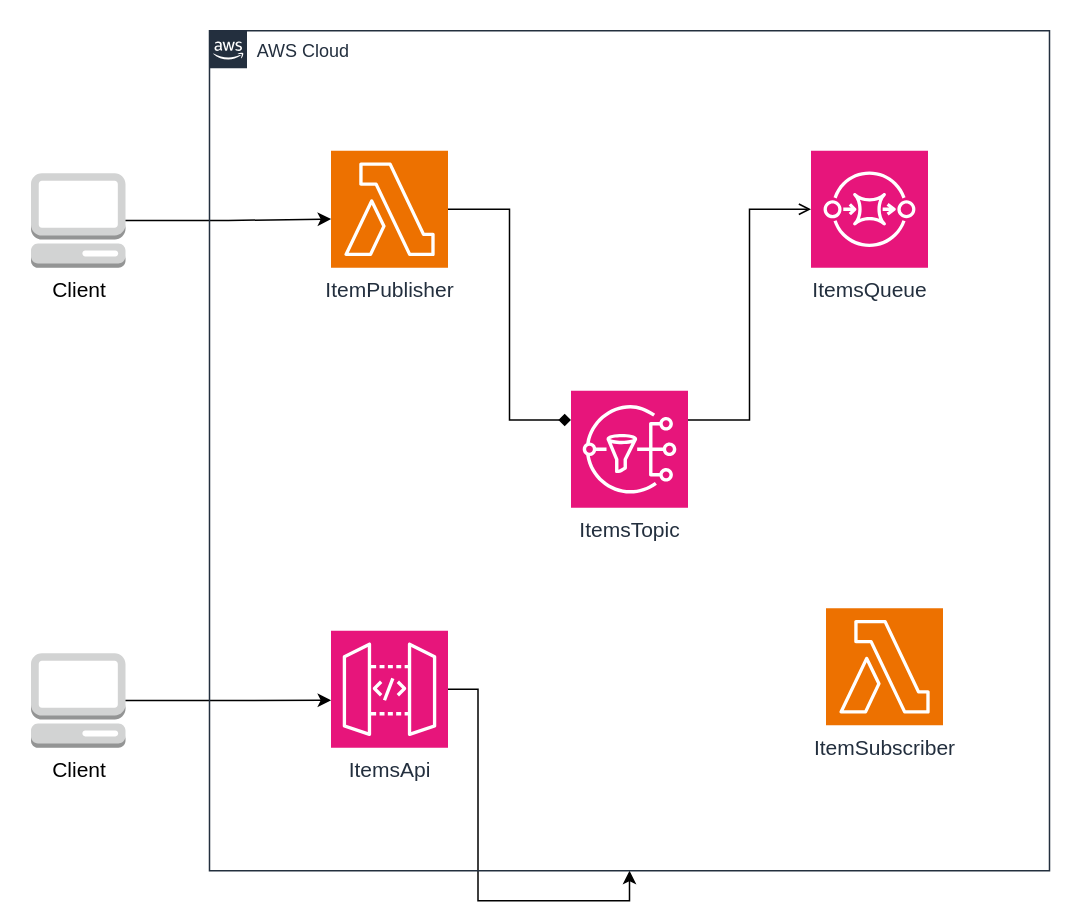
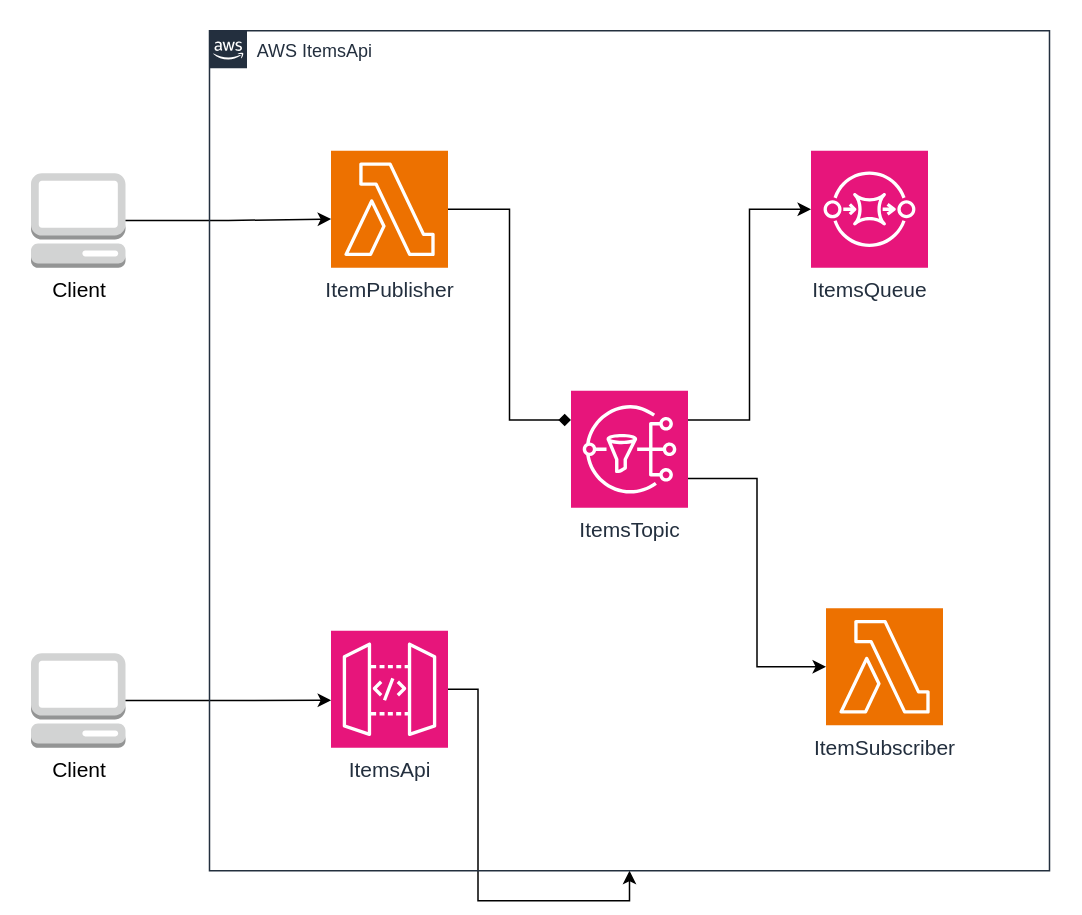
(298, 52) -> (313, 52)
(802, 209) -> (799, 209)
none -> (757, 568)
